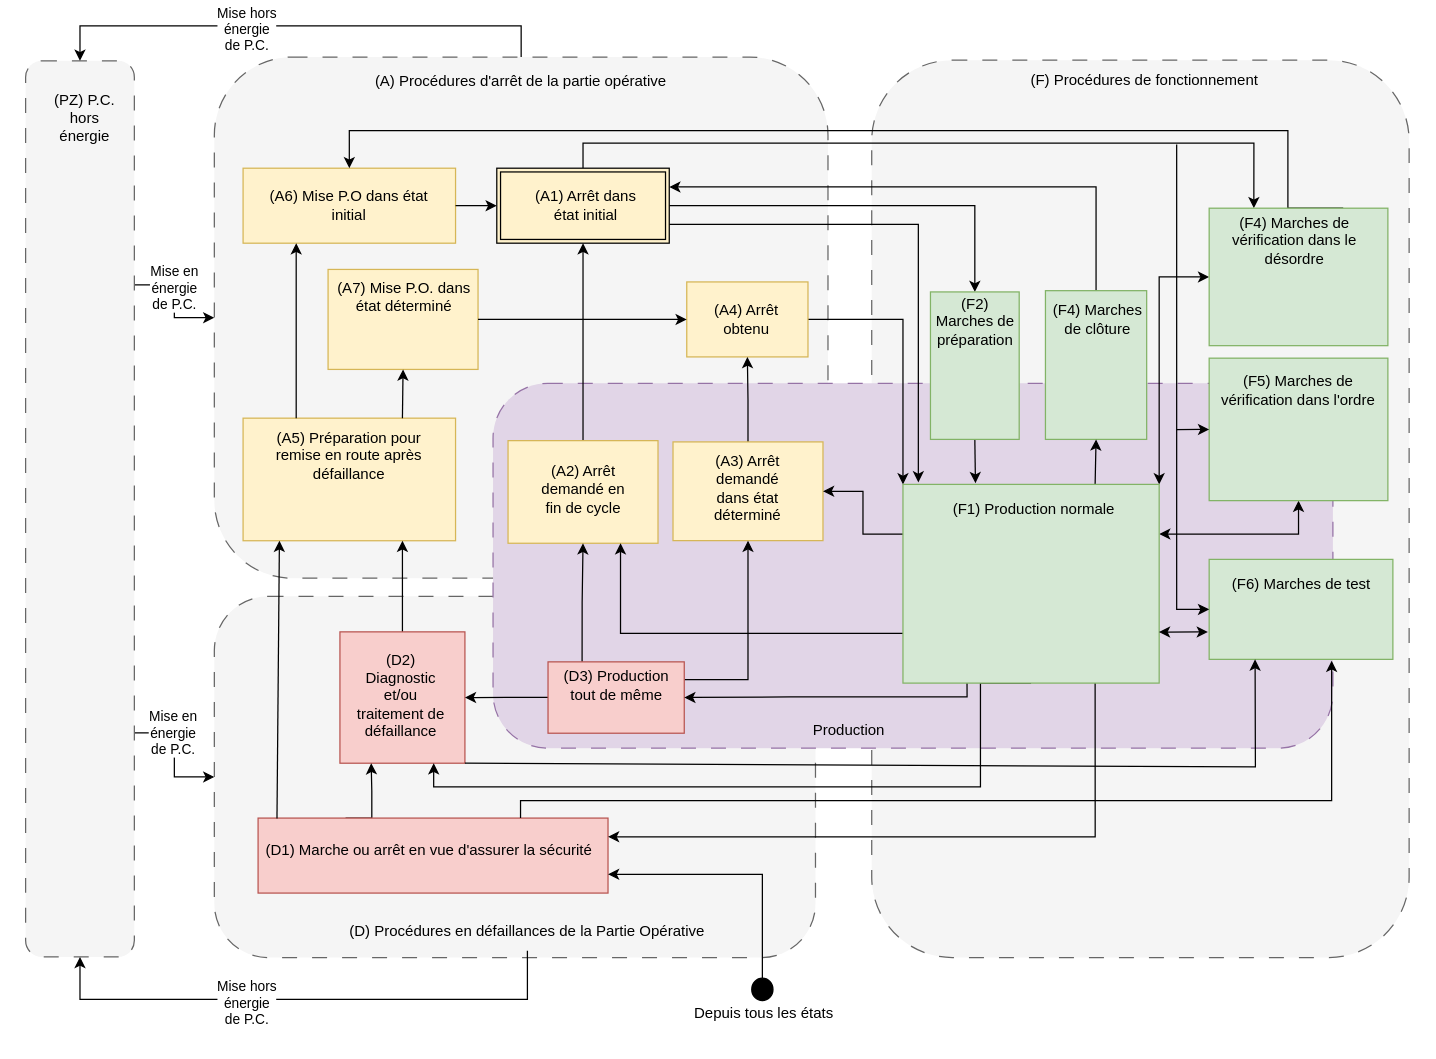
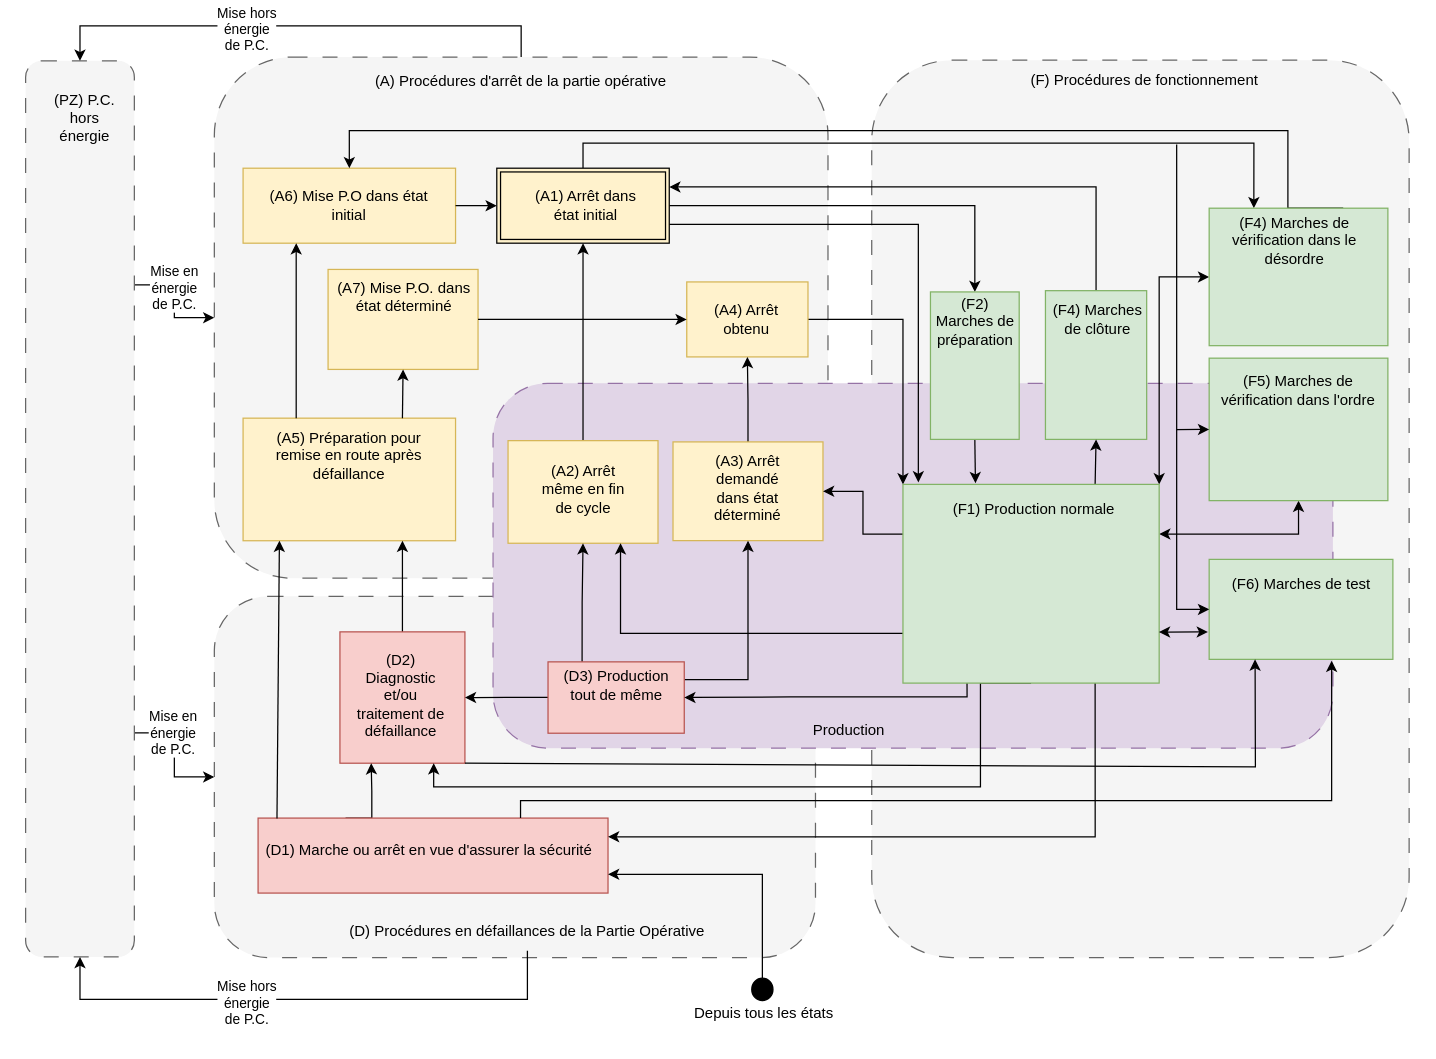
(584, 489) -> (584, 489)
